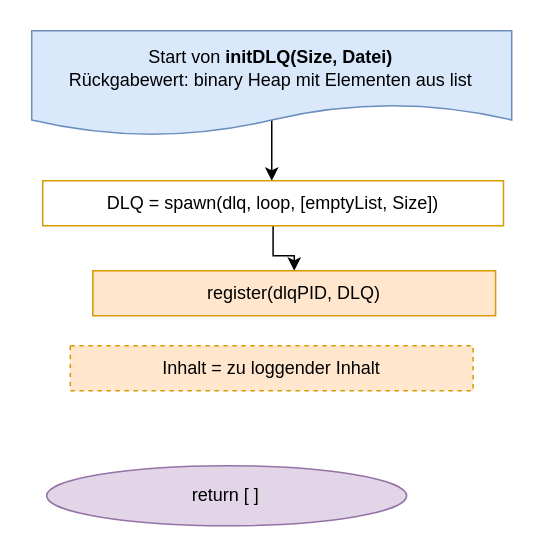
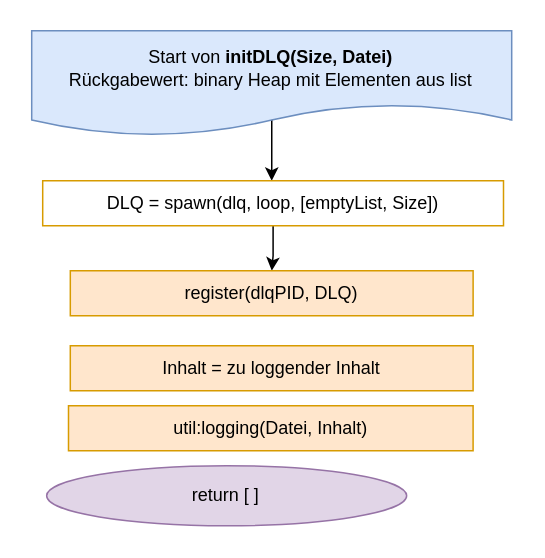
(294, 293) -> (271, 293)
(271, 368) -> (271, 368)
none -> (271, 428)
